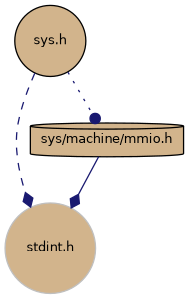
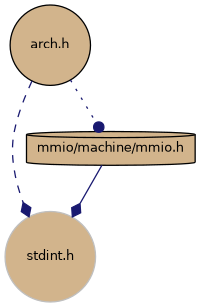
(50, 41) -> (50, 45)
(107, 140) -> (111, 148)
